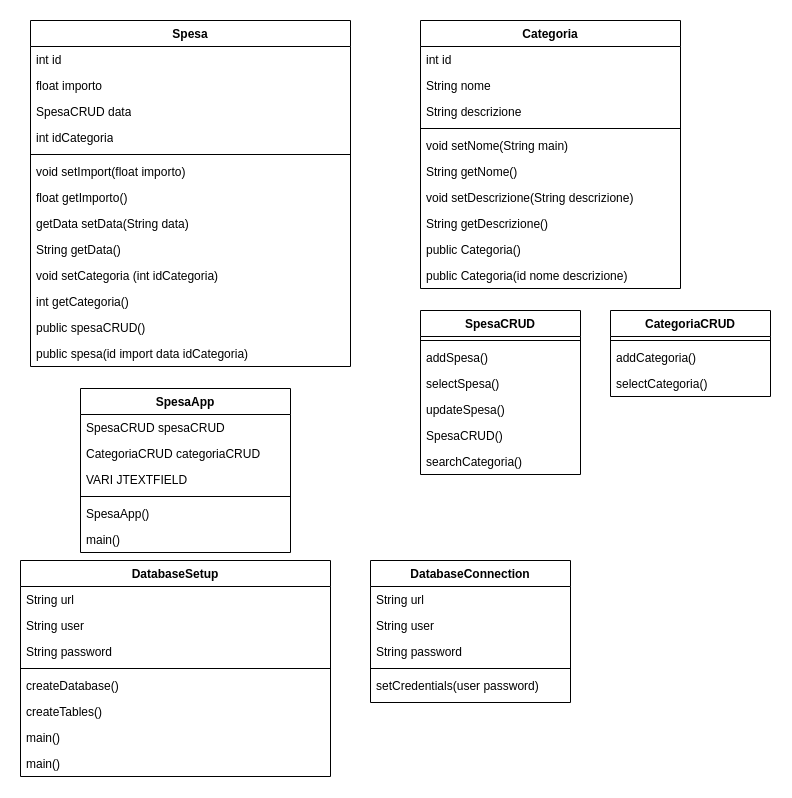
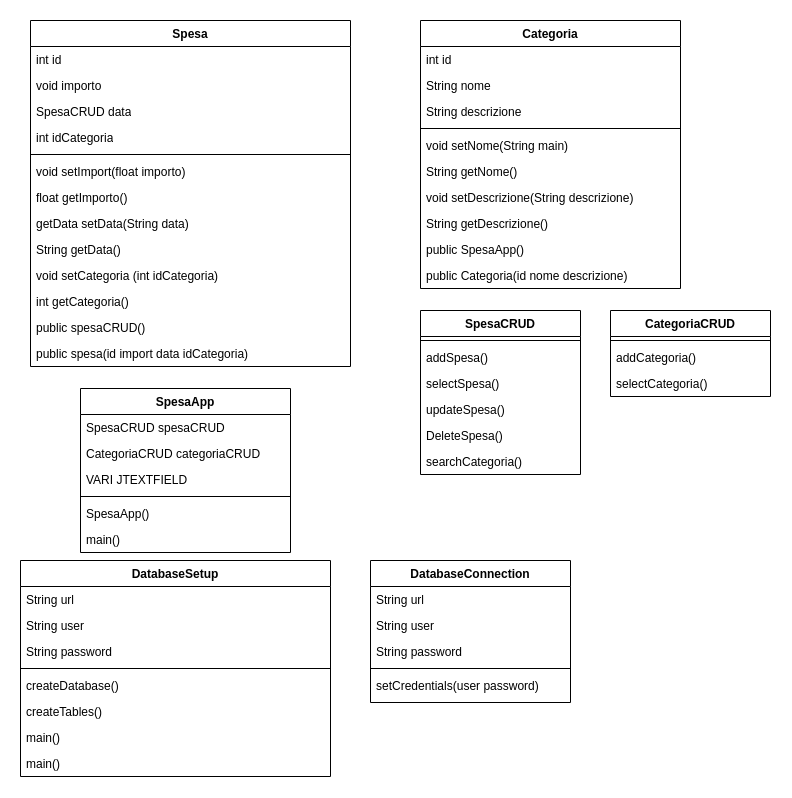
(76, 87) -> (72, 87)
(481, 251) -> (479, 251)
(463, 437) -> (469, 437)
